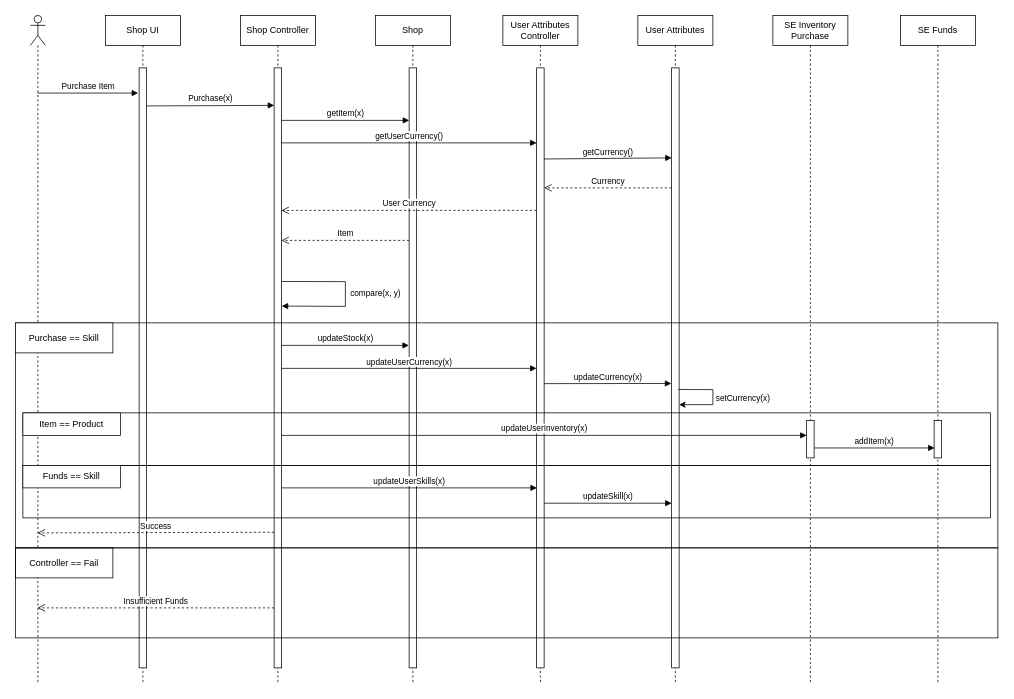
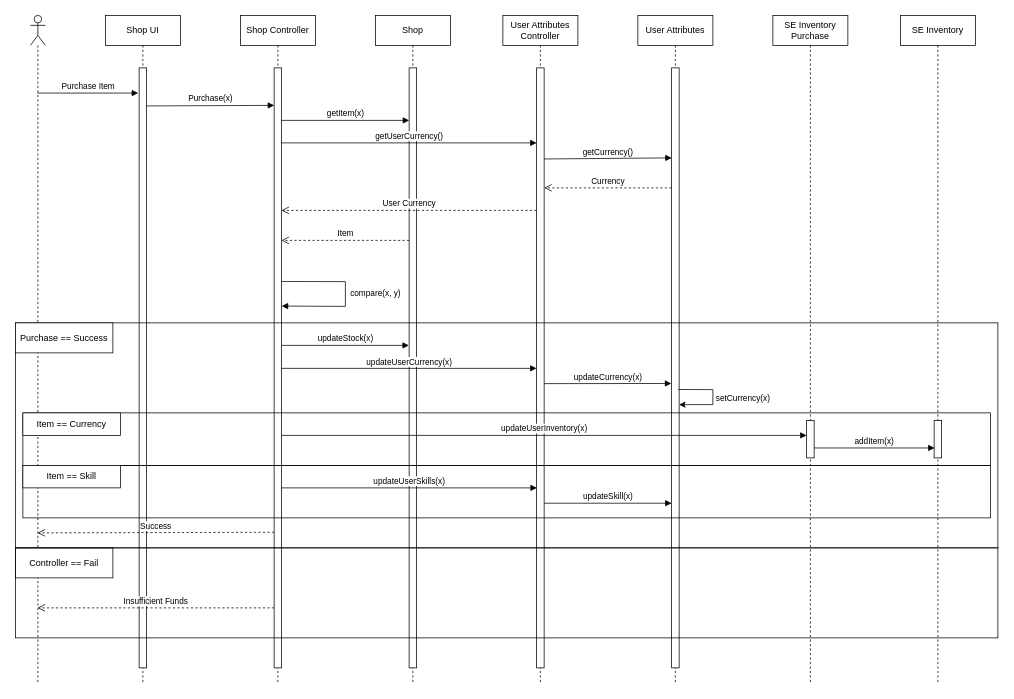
(938, 30) -> (938, 30)
(64, 338) -> (64, 338)
(72, 424) -> (72, 424)
(72, 477) -> (72, 477)
